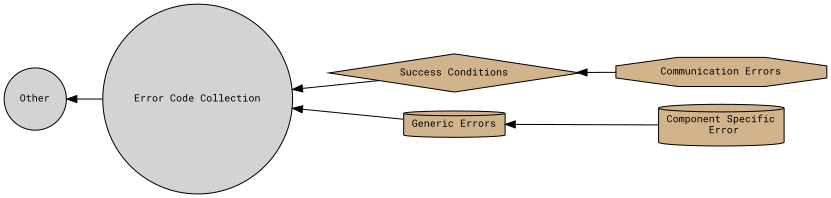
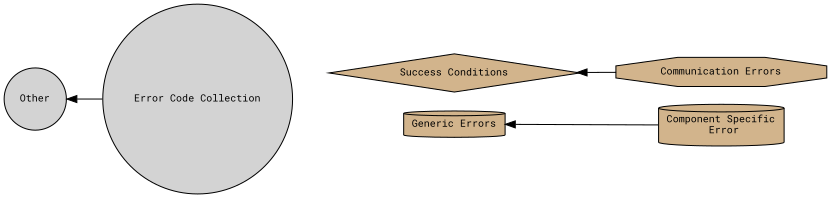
(341, 84) -> none
(353, 114) -> none
